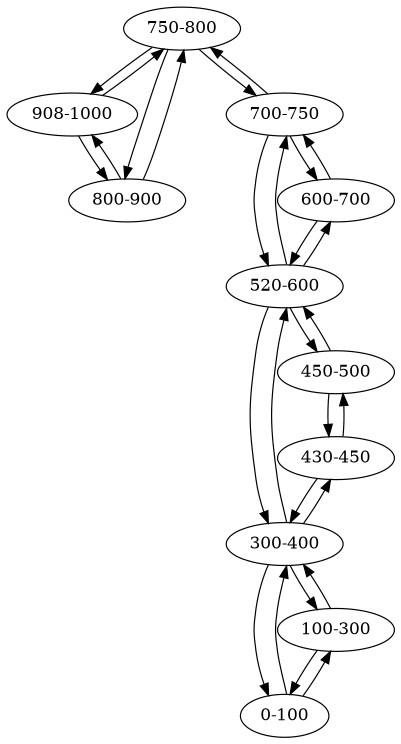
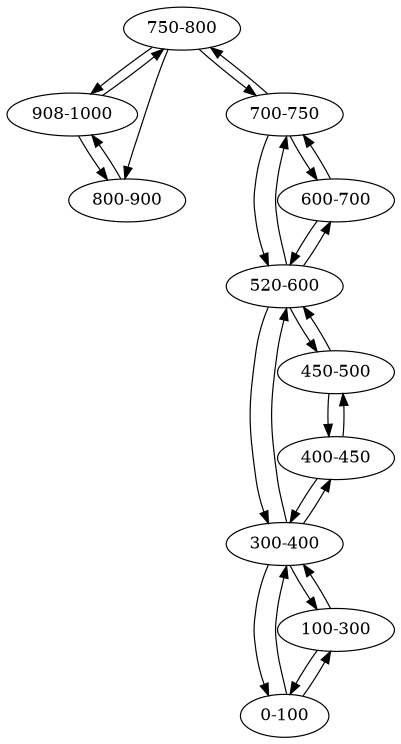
(164, 121) -> none
(336, 458) -> (336, 458)
